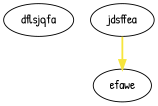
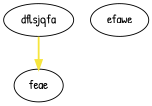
(122, 20) -> none
none -> (39, 86)
